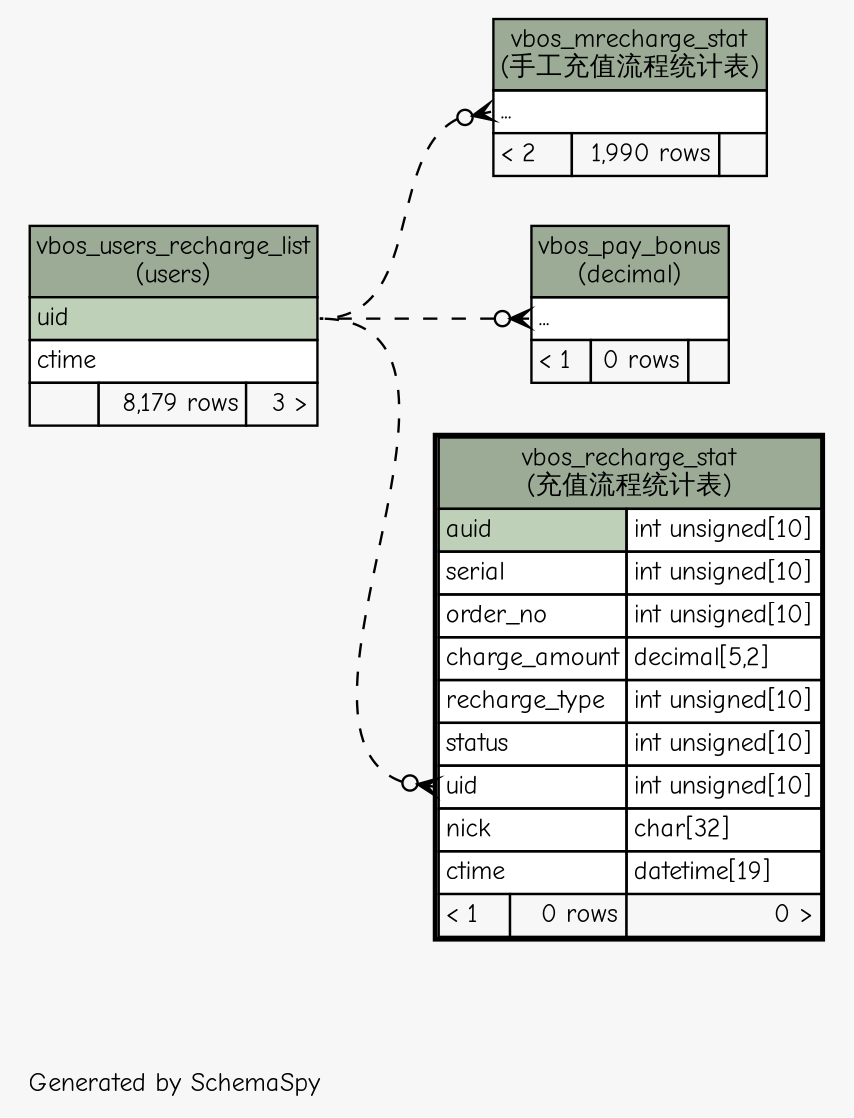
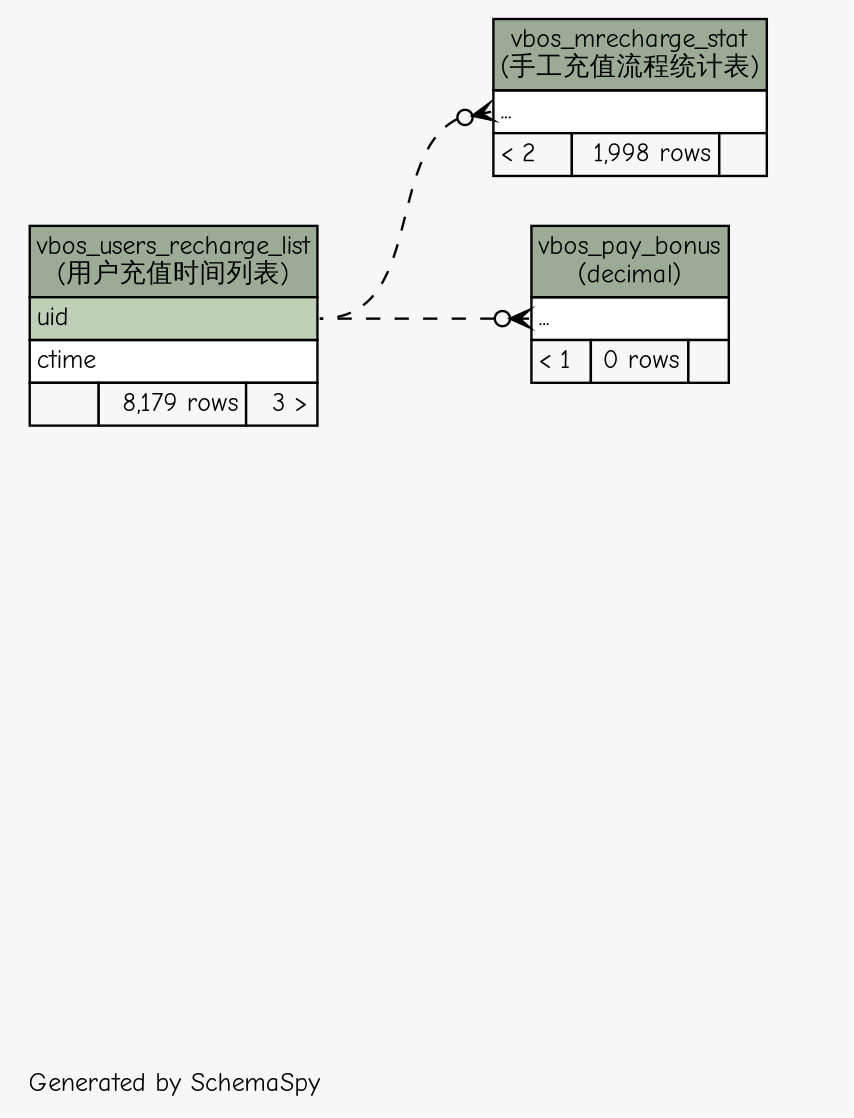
(652, 153) -> (653, 153)
(174, 275) -> (174, 275)
(629, 687) -> none
